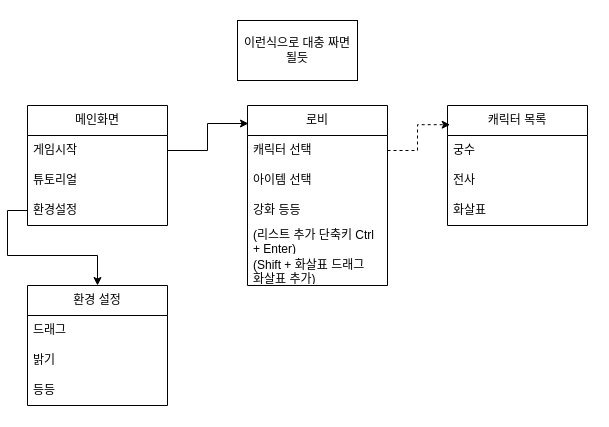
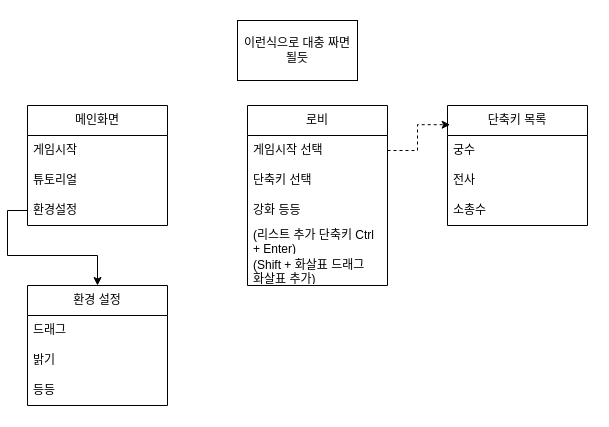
(518, 121) -> (518, 121)
(208, 140) -> none
(285, 151) -> (291, 151)
(285, 181) -> (285, 181)
(472, 211) -> (472, 211)
